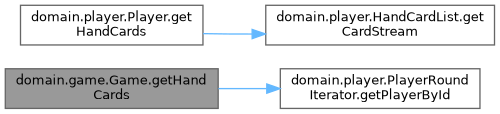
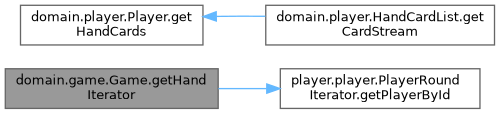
(228, 34) -> (241, 16)
(112, 89) -> (112, 89)
(380, 89) -> (380, 89)
